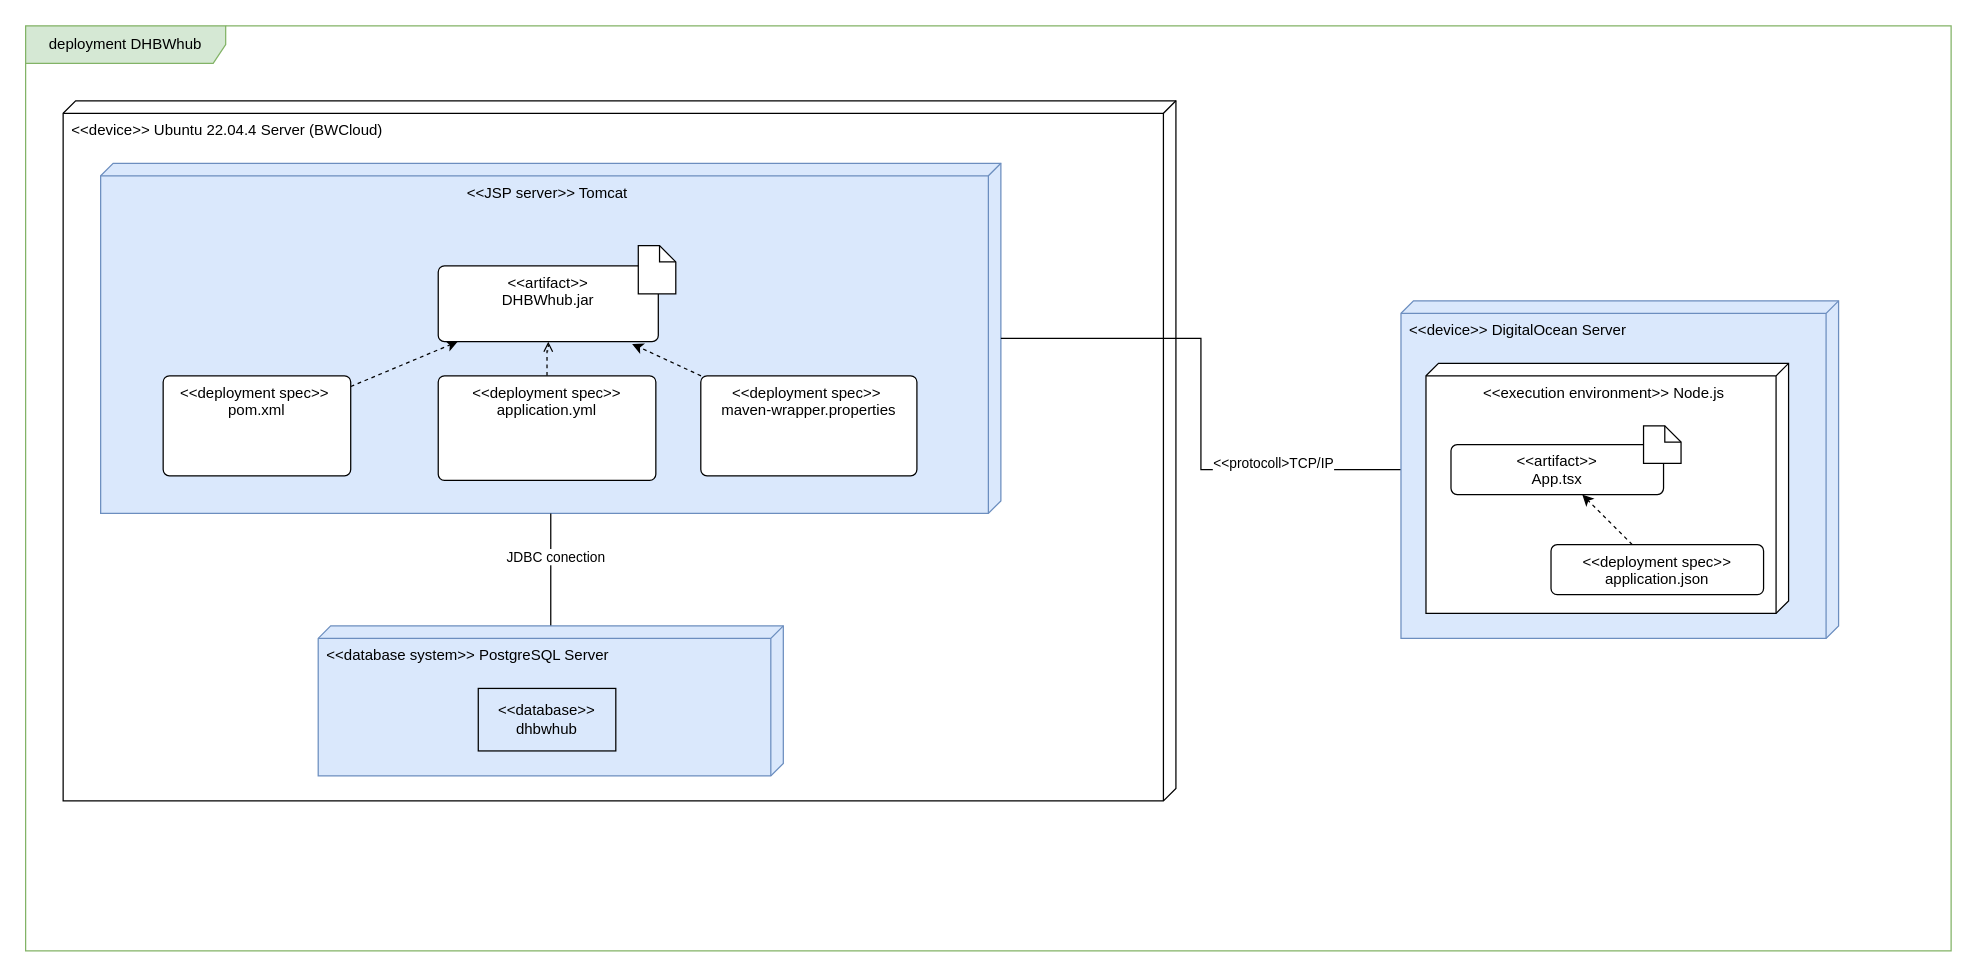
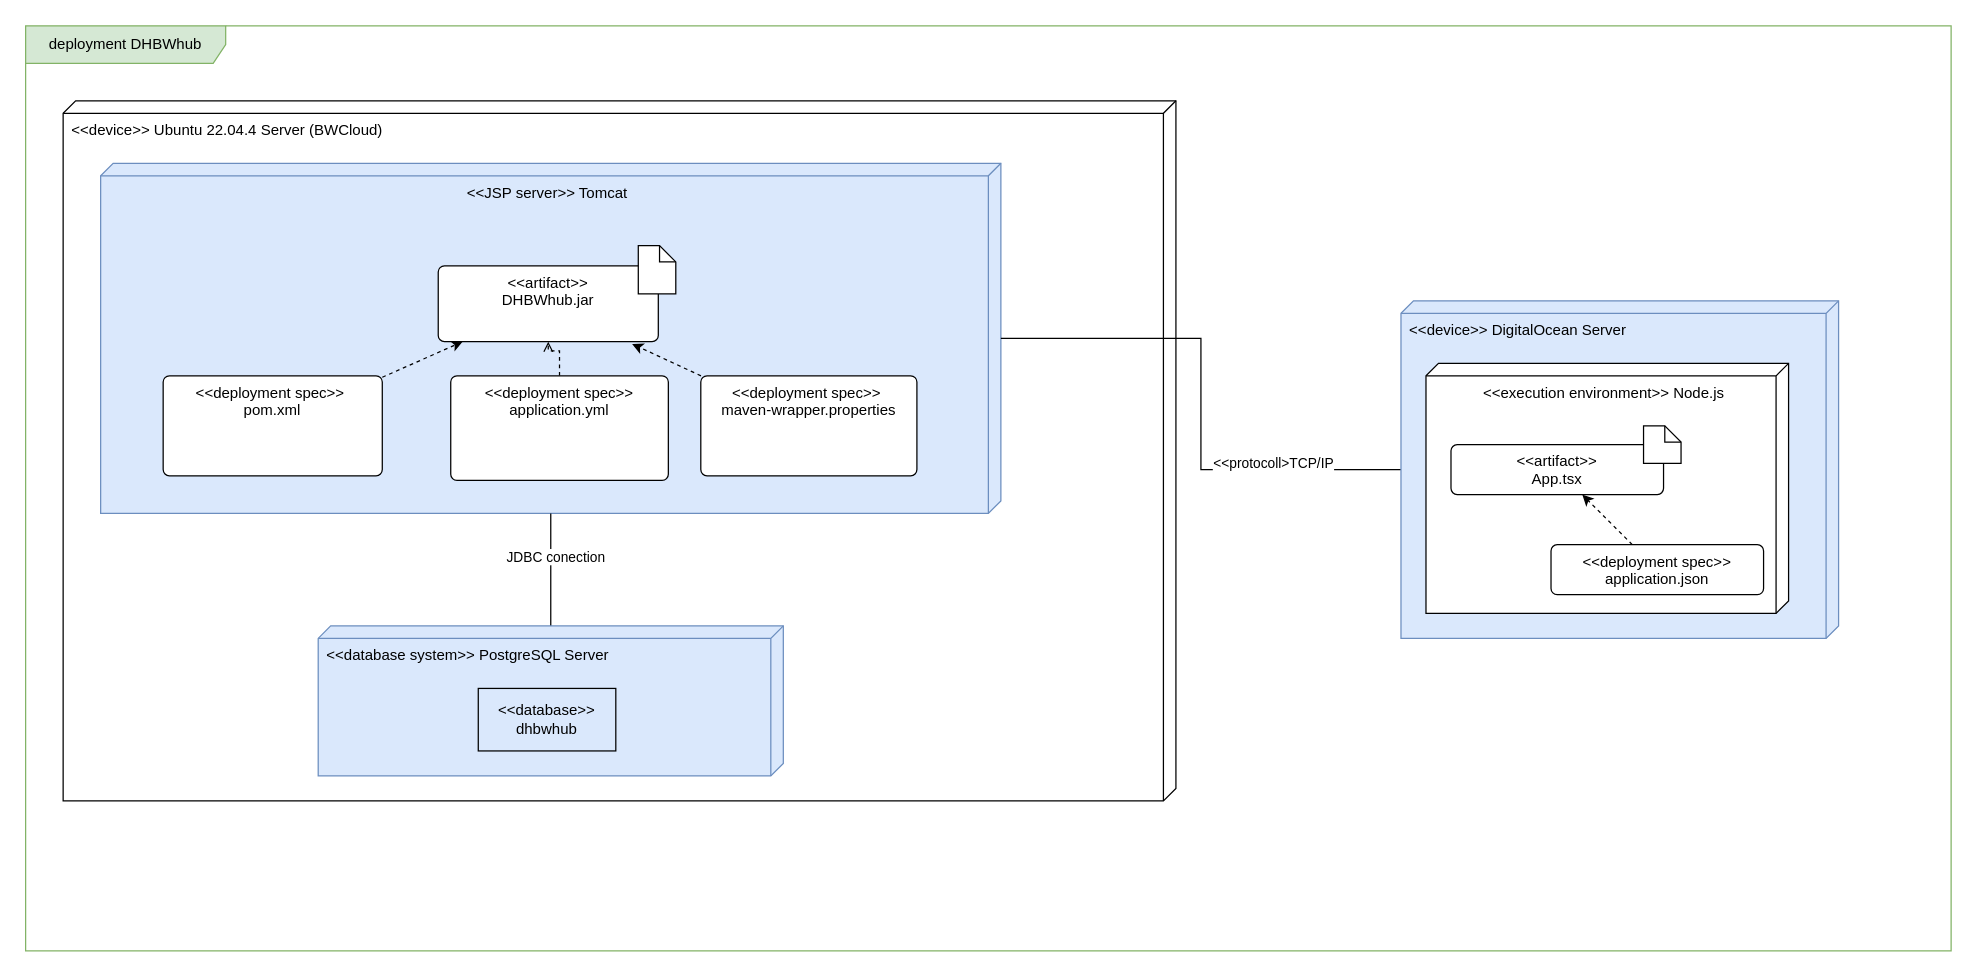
(257, 426) -> (273, 426)
(547, 428) -> (559, 428)
